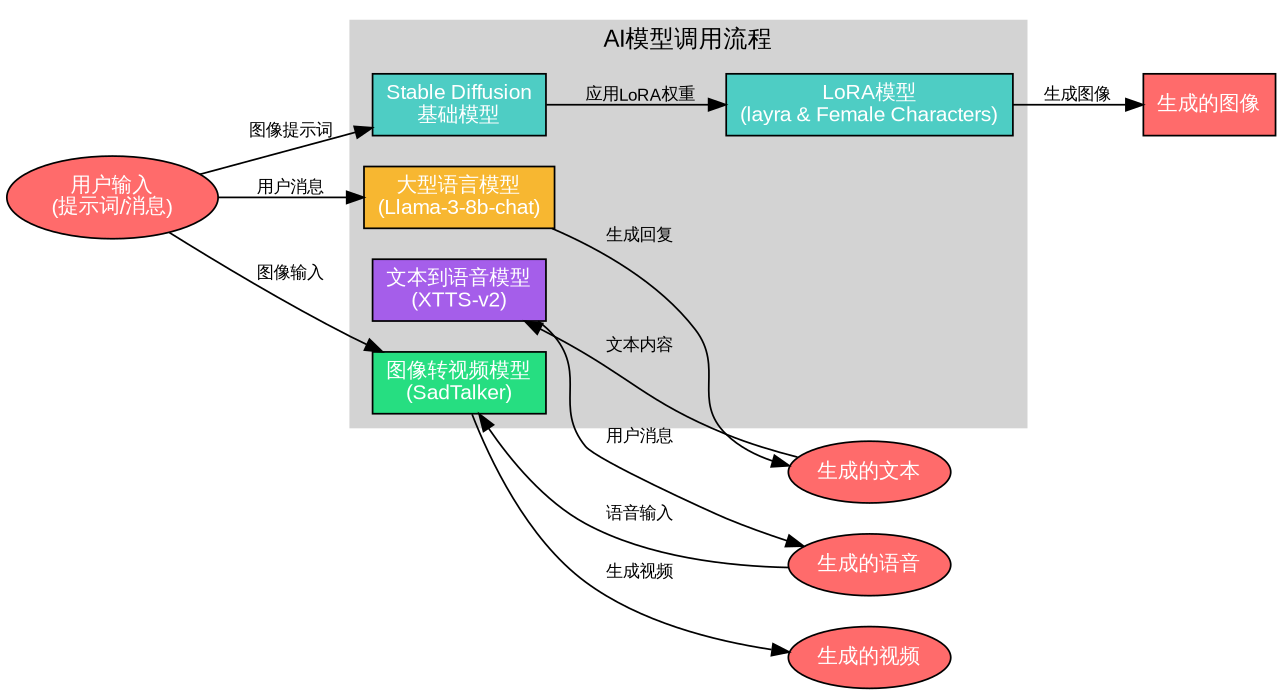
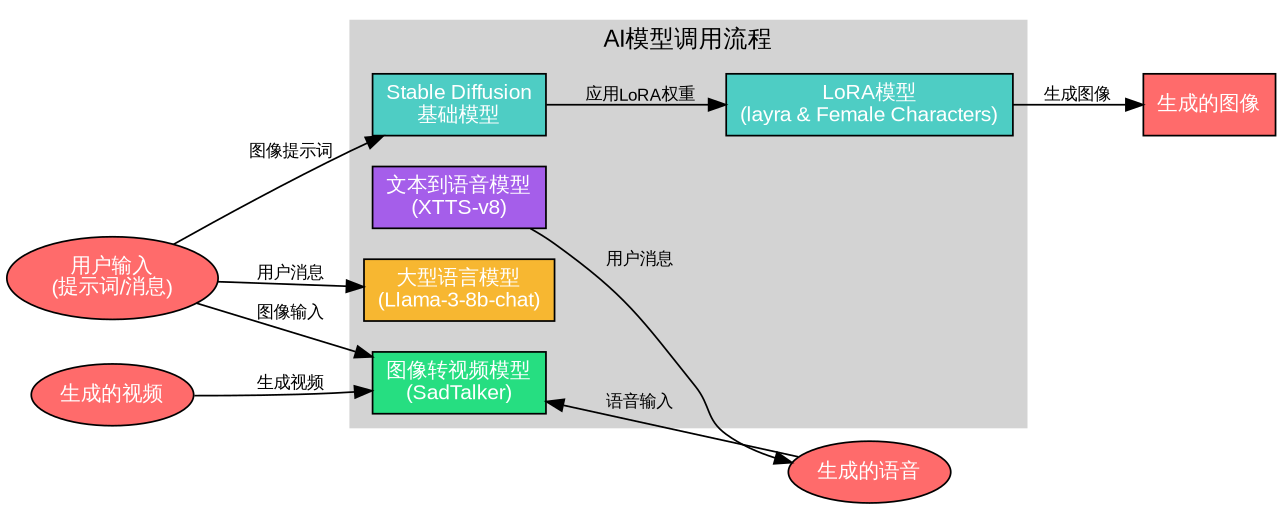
(459, 290) -> (459, 197)
(870, 472) -> none
(584, 580) -> (275, 395)
